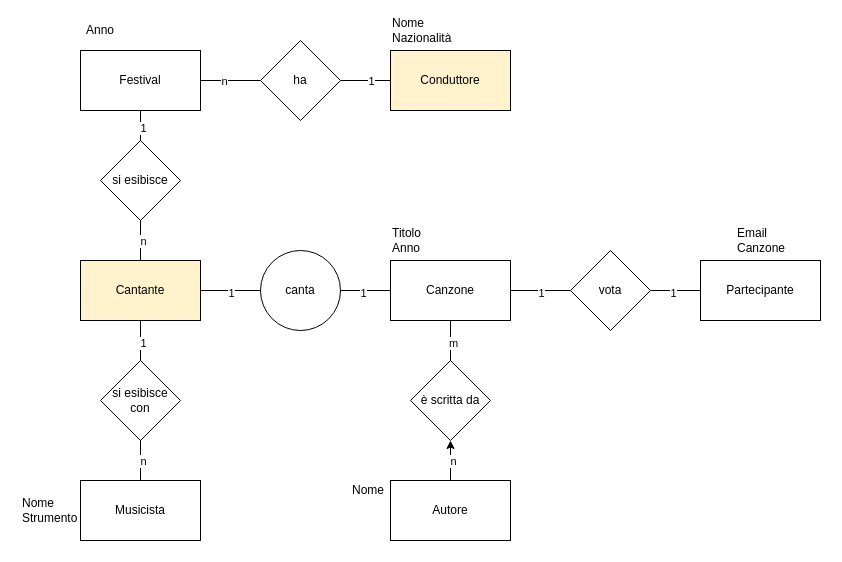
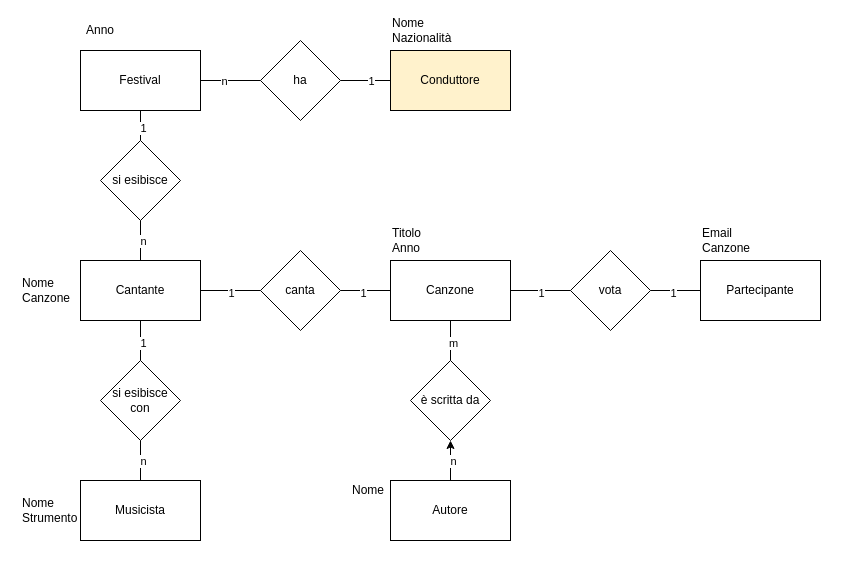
(756, 241) -> (721, 241)
none -> (41, 291)
(141, 291) -> (141, 291)
(301, 291) -> (301, 291)
